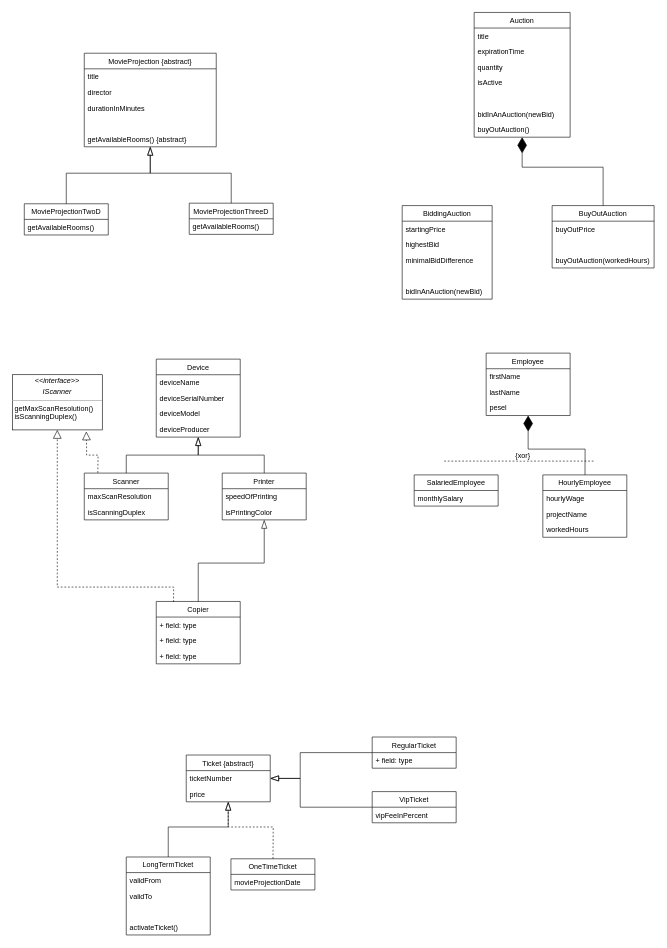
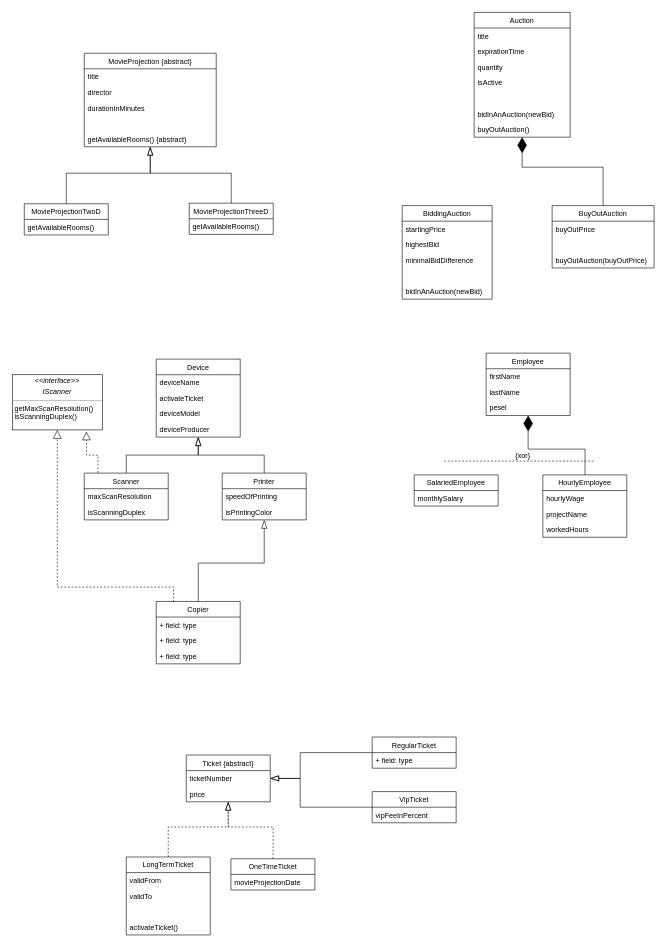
(607, 260) -> (606, 260)
(193, 398) -> (186, 398)
(183, 827) -> (183, 827)
